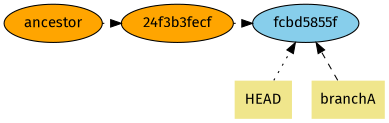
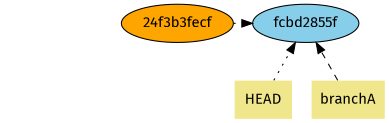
(53, 23) -> none
(306, 23) -> (306, 23)
